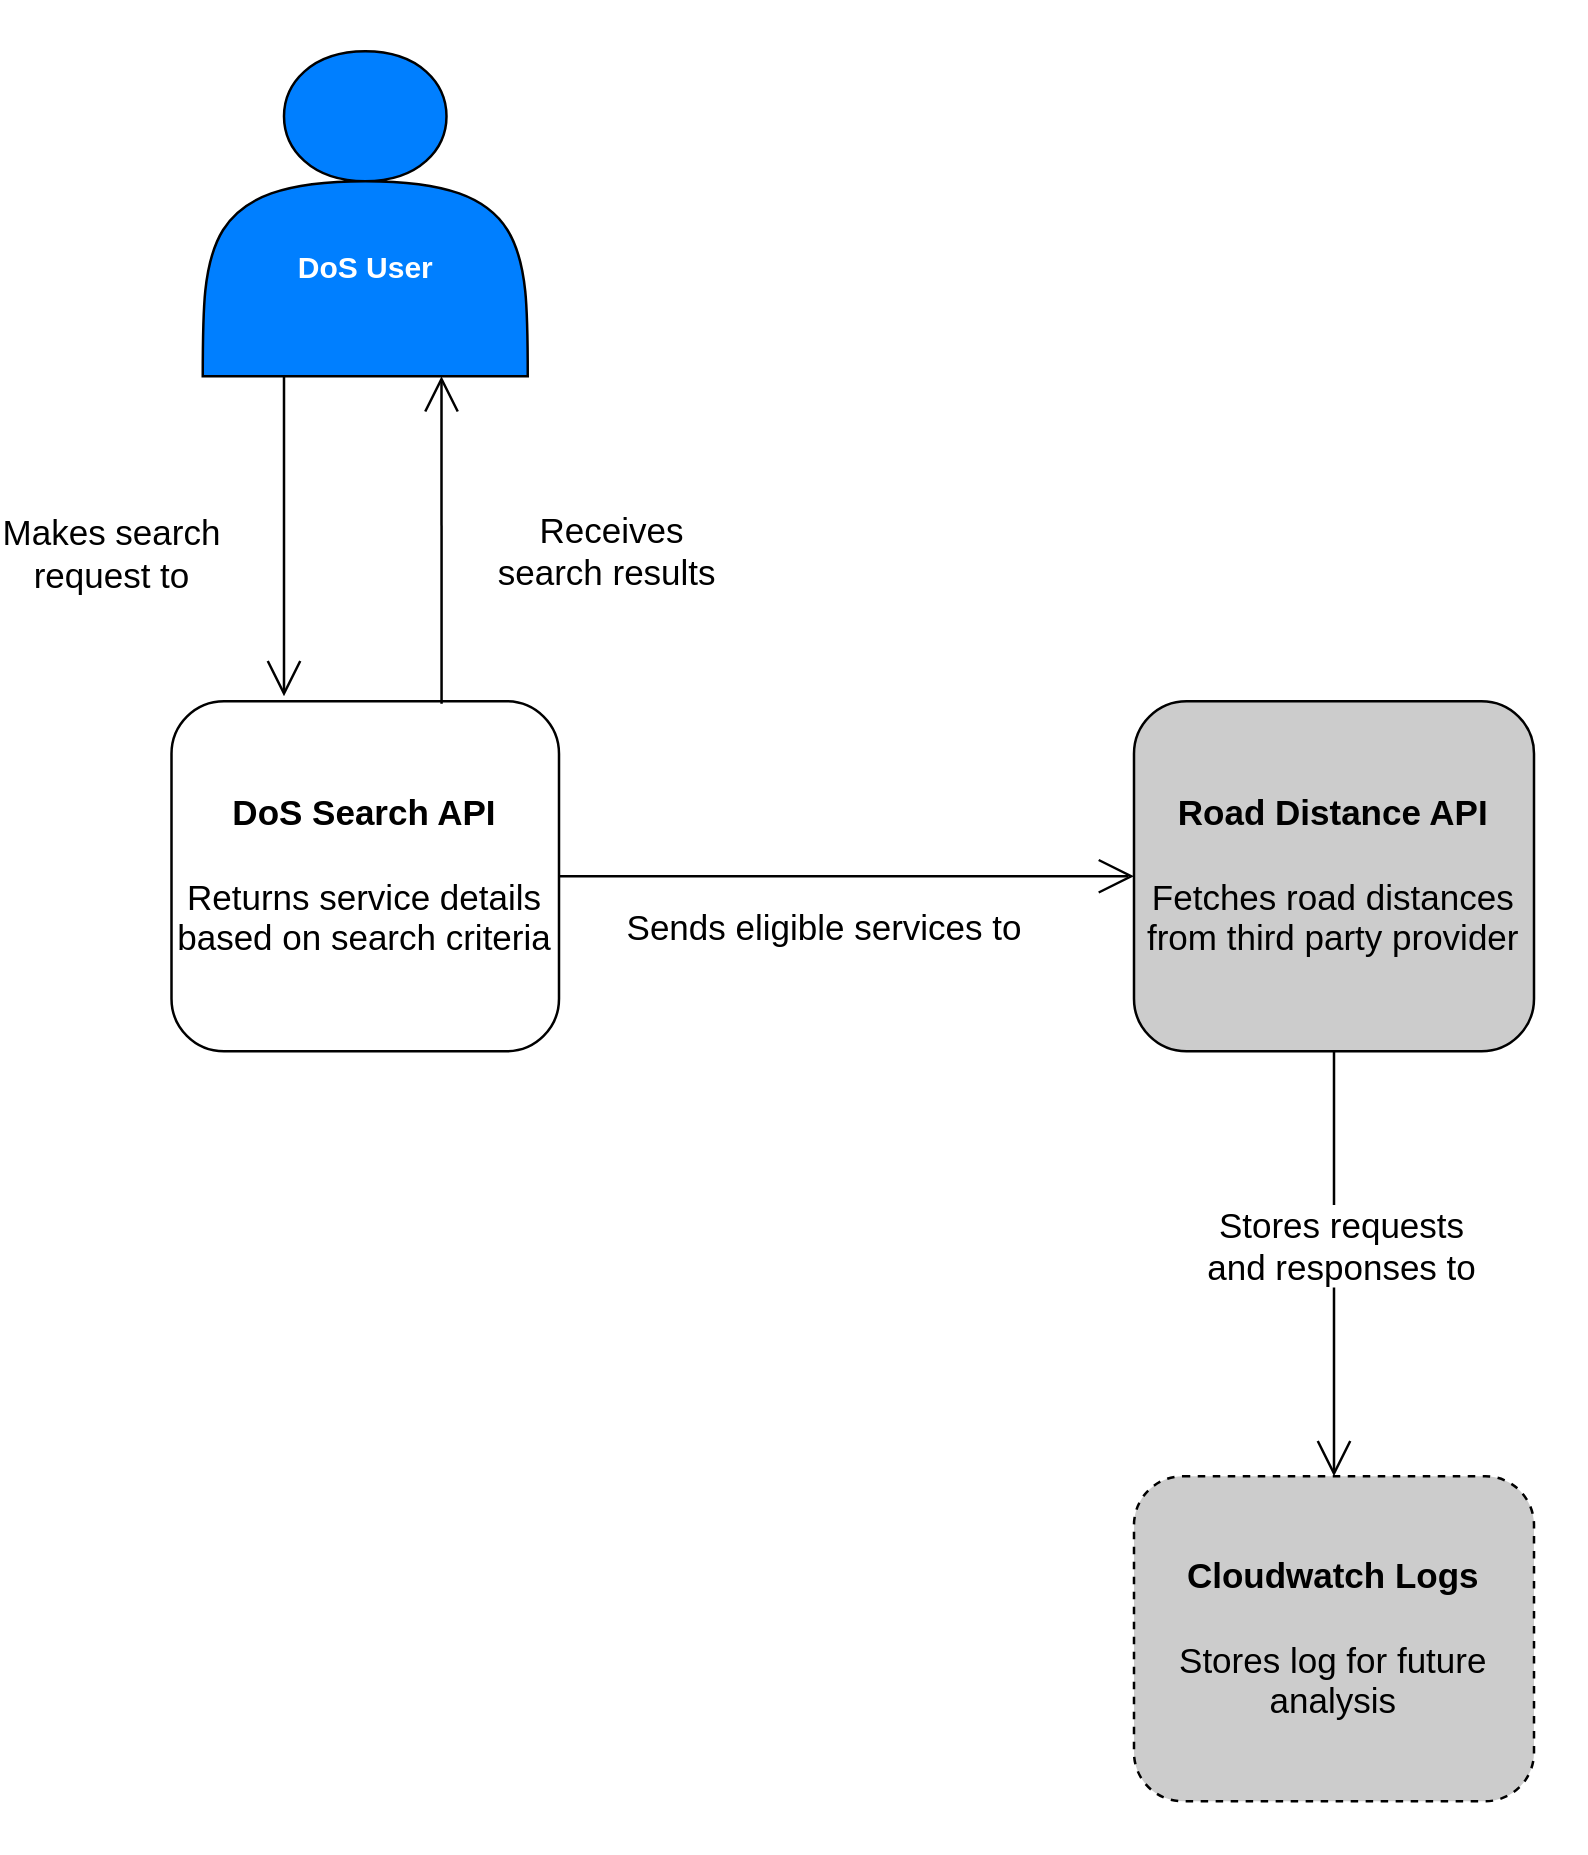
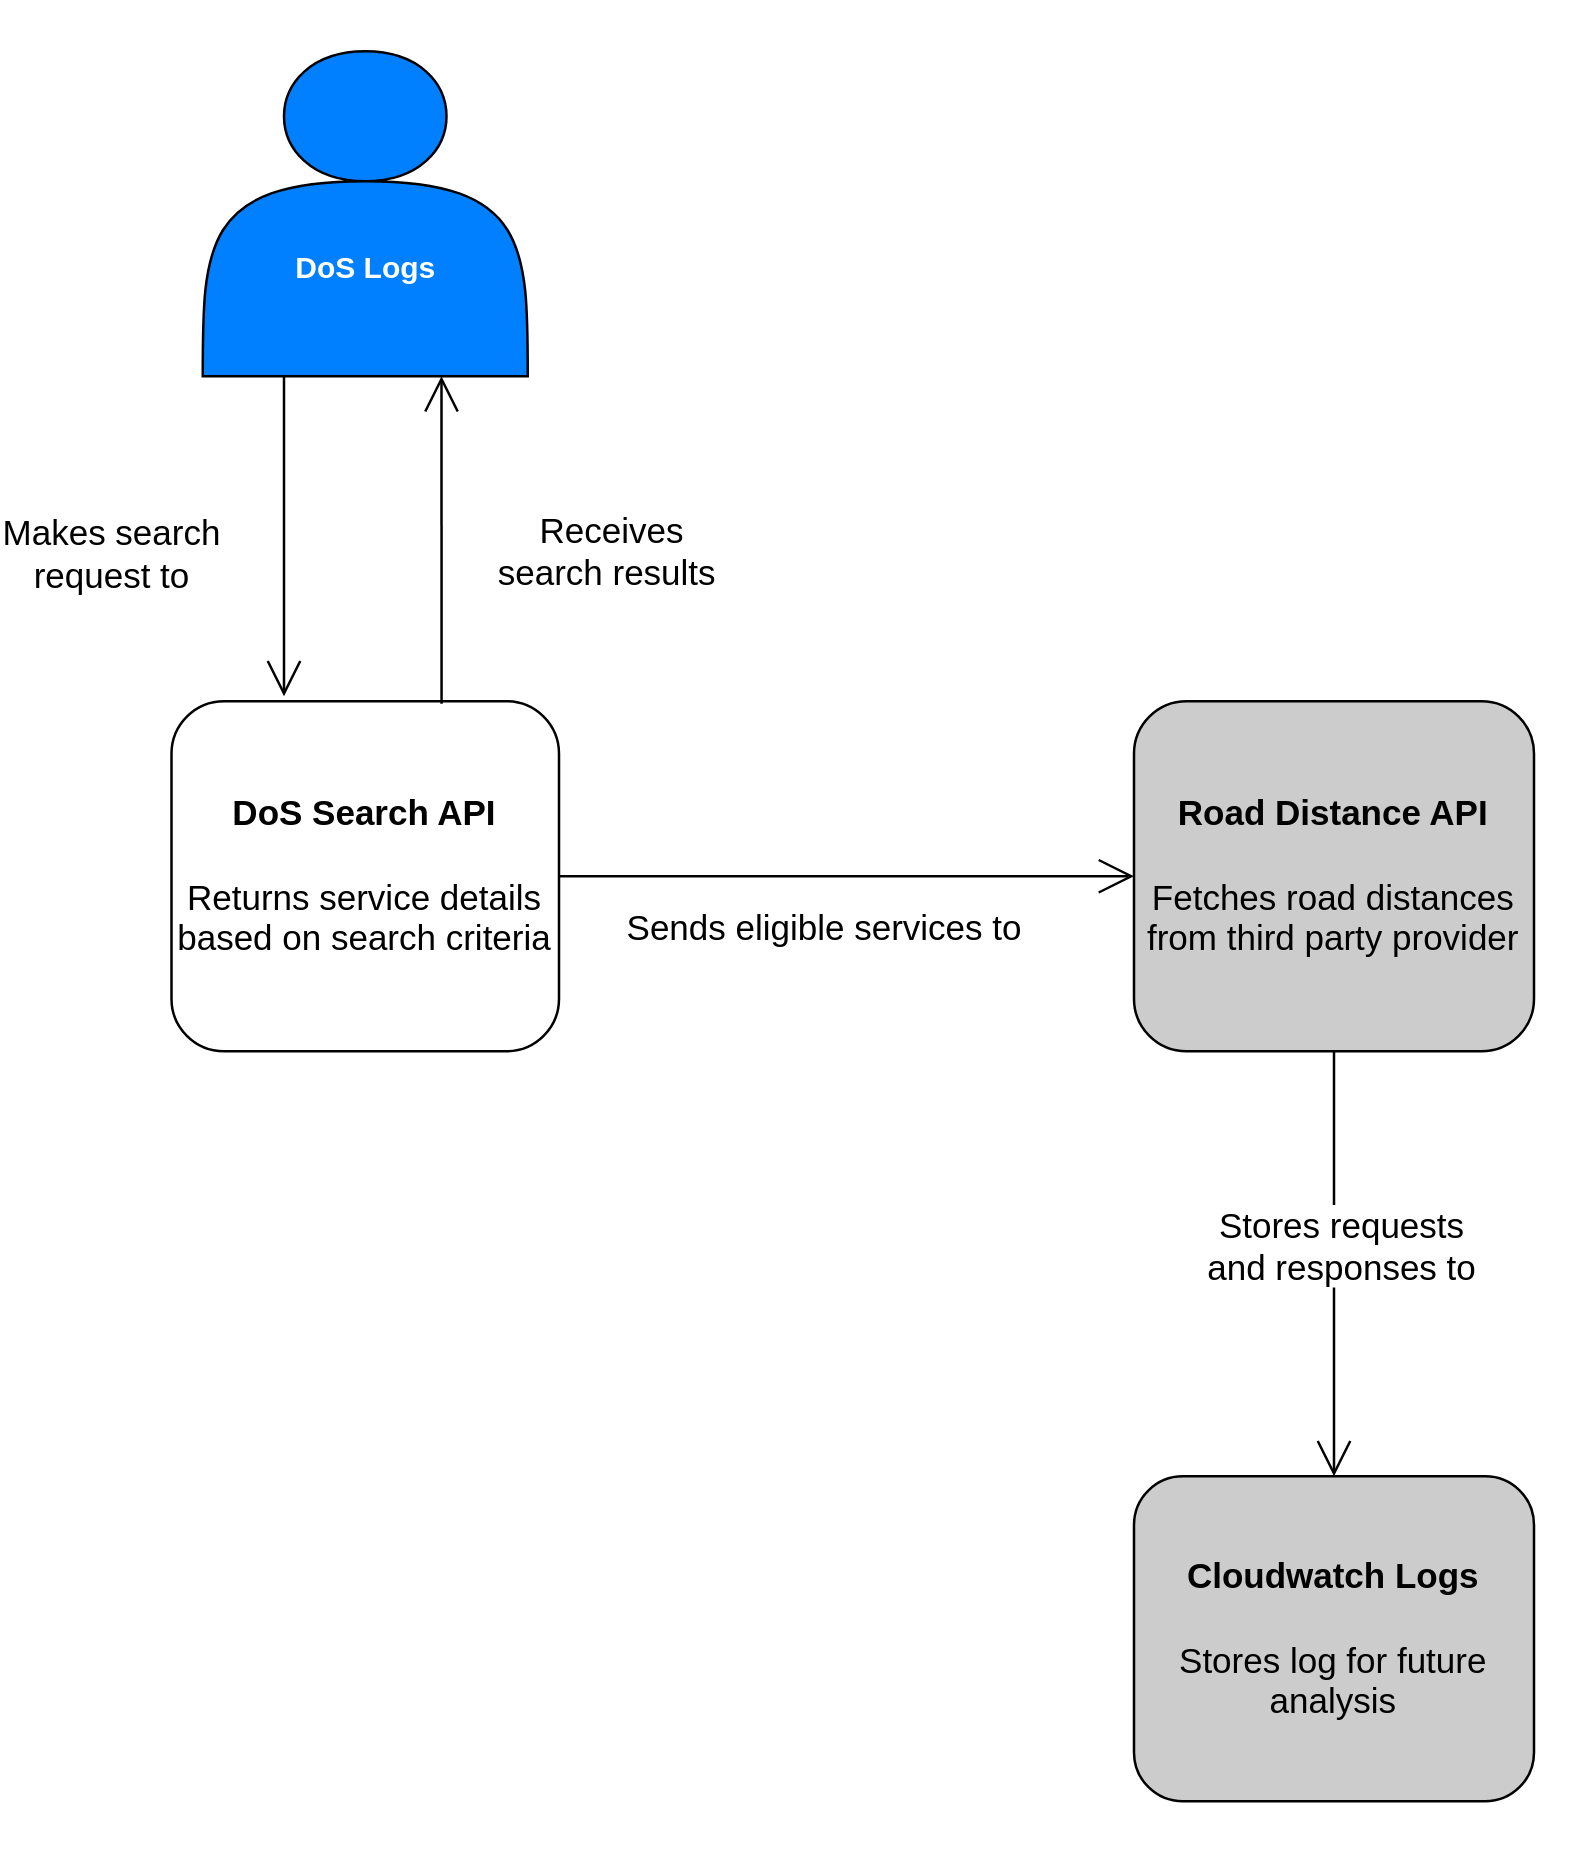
(366, 214) -> (366, 214)
(1334, 1639) -> (1334, 1639)
